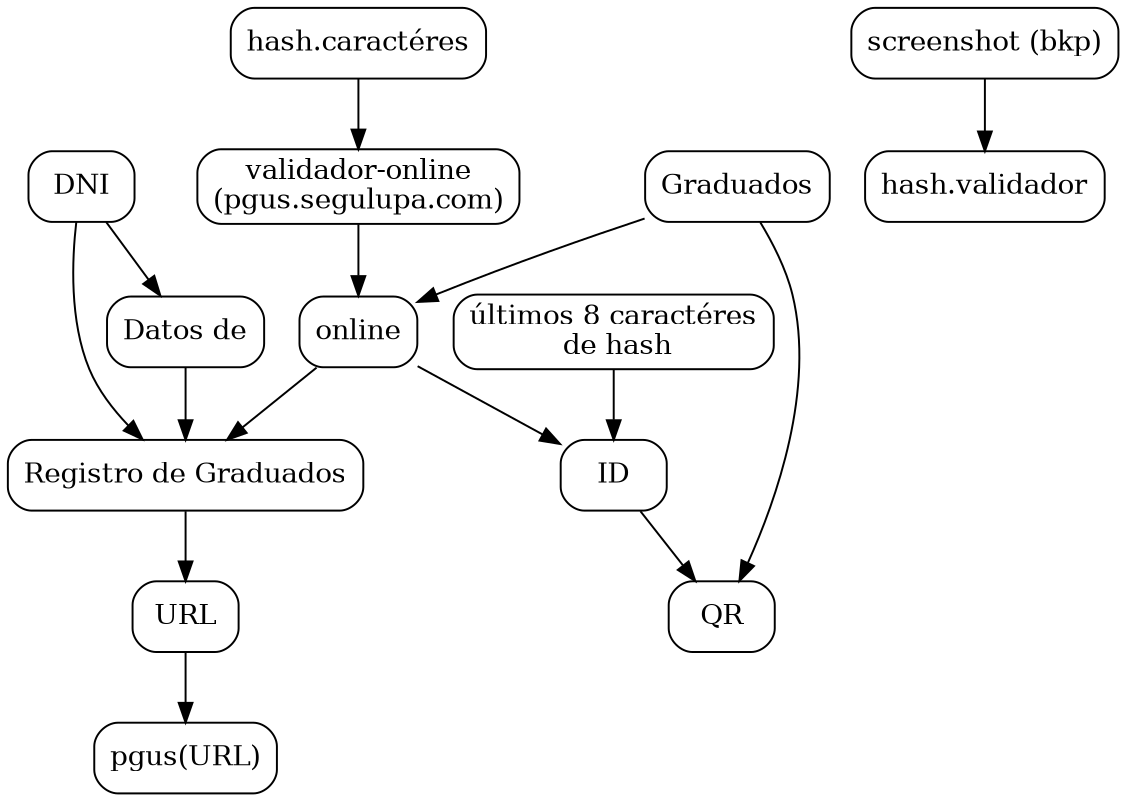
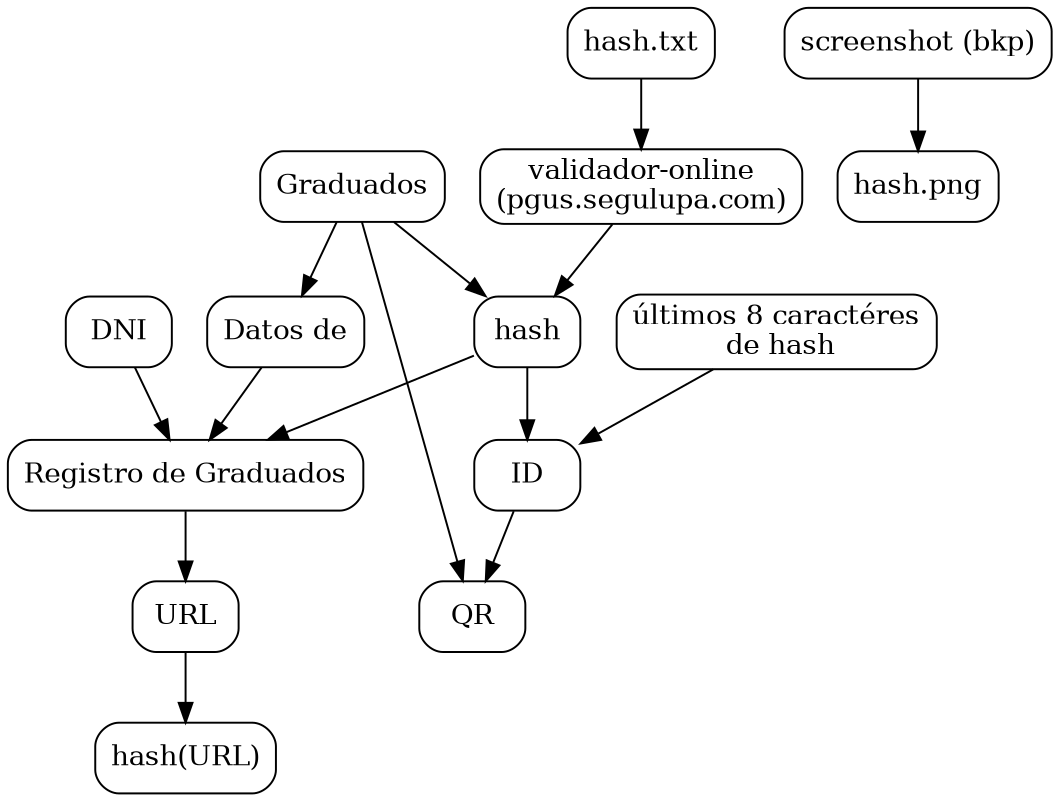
(358, 43) -> (641, 43)
(985, 187) -> (918, 187)
(127, 251) -> (324, 250)
(358, 332) -> (527, 332)
(186, 758) -> (186, 758)
